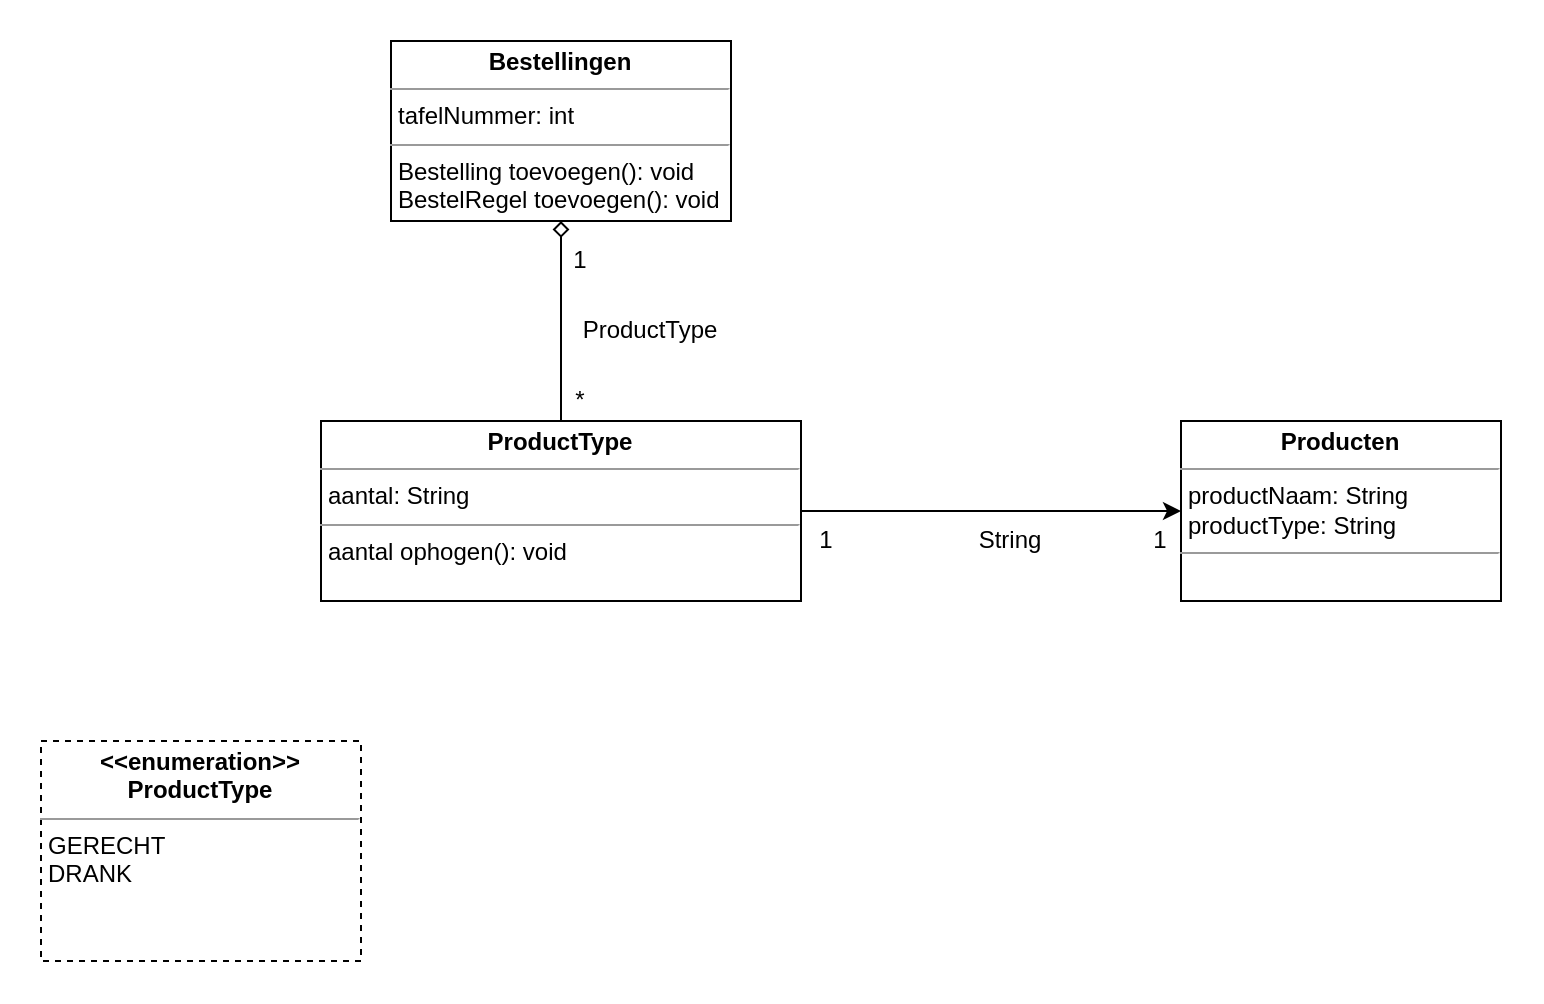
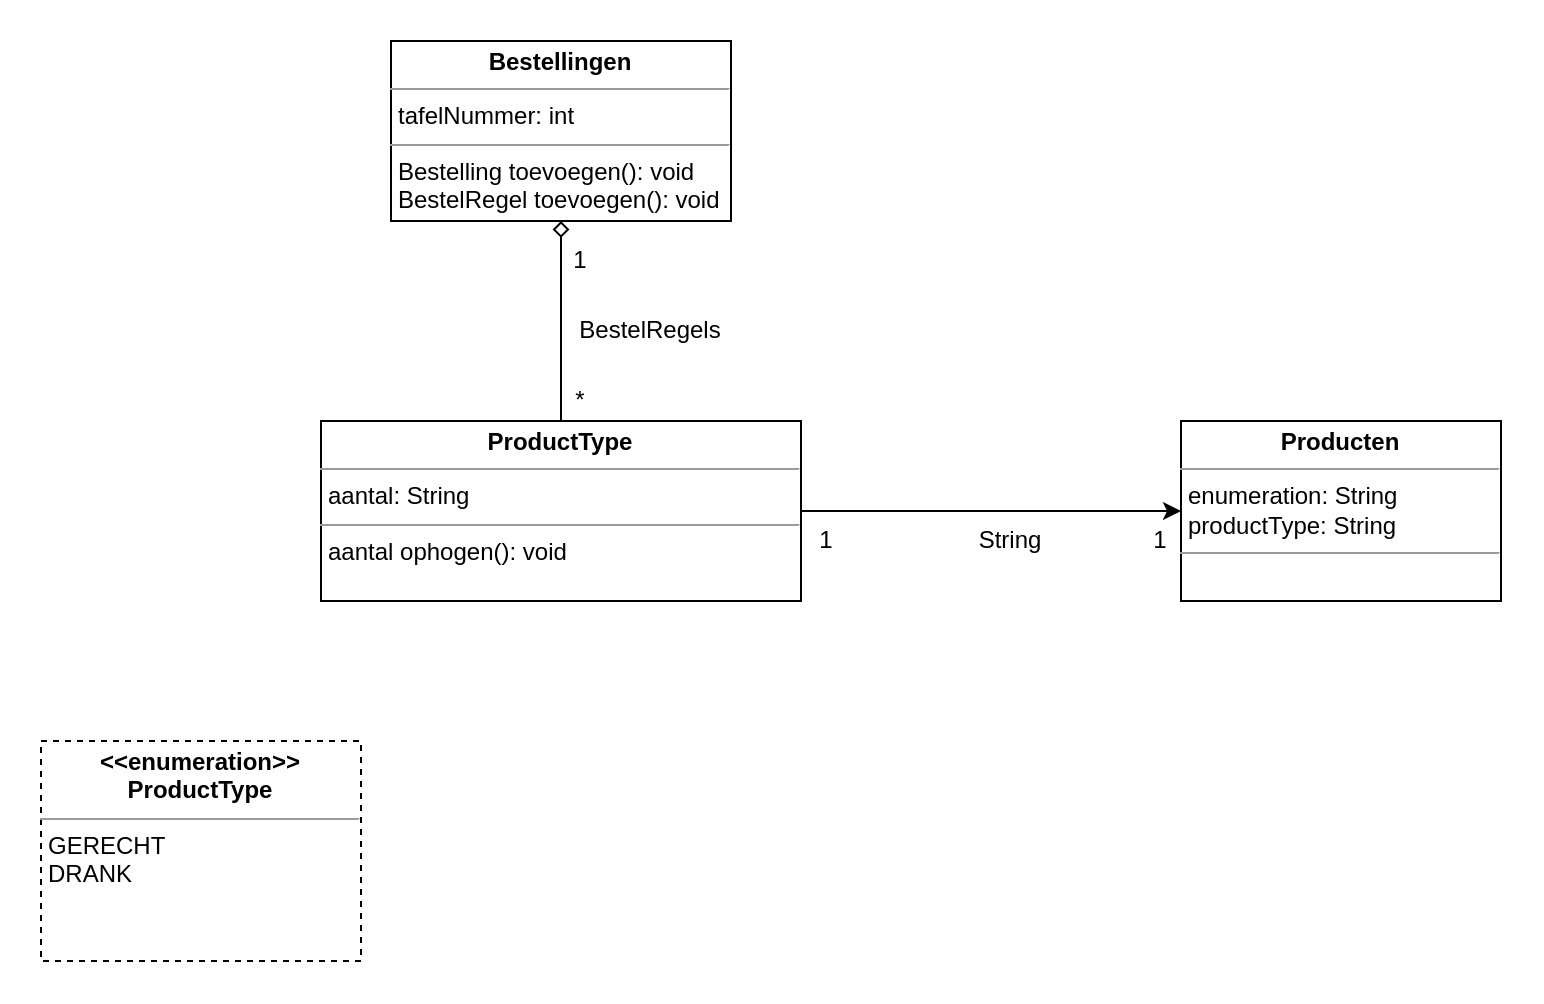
(651, 331) -> (651, 331)
(1299, 464) -> (1299, 464)
